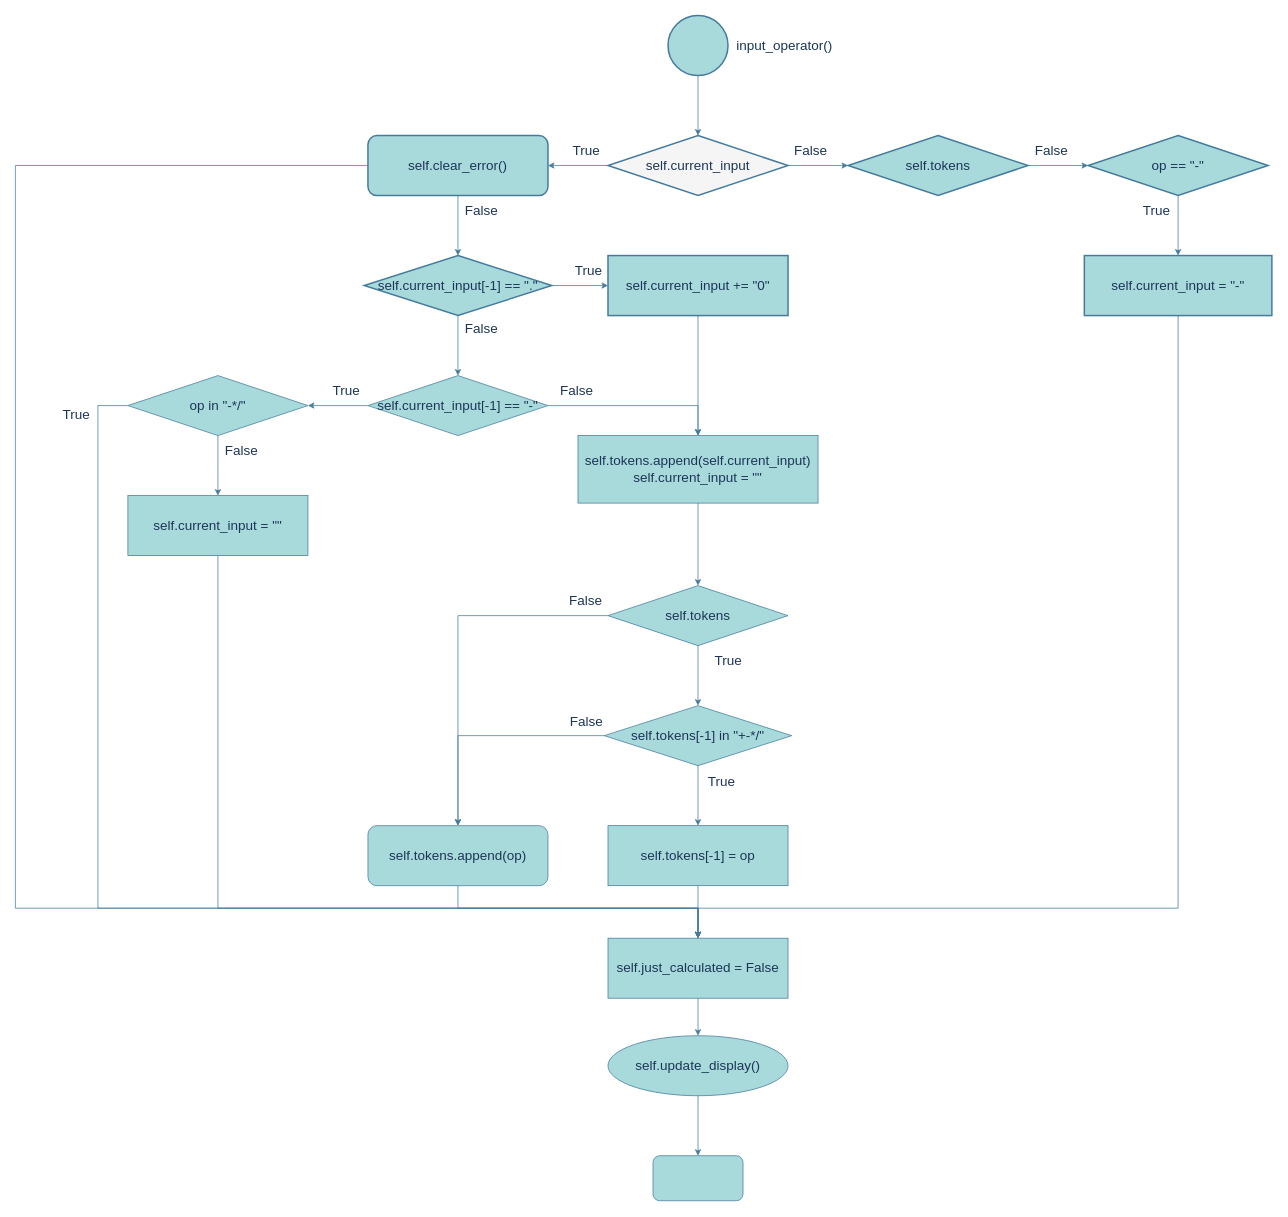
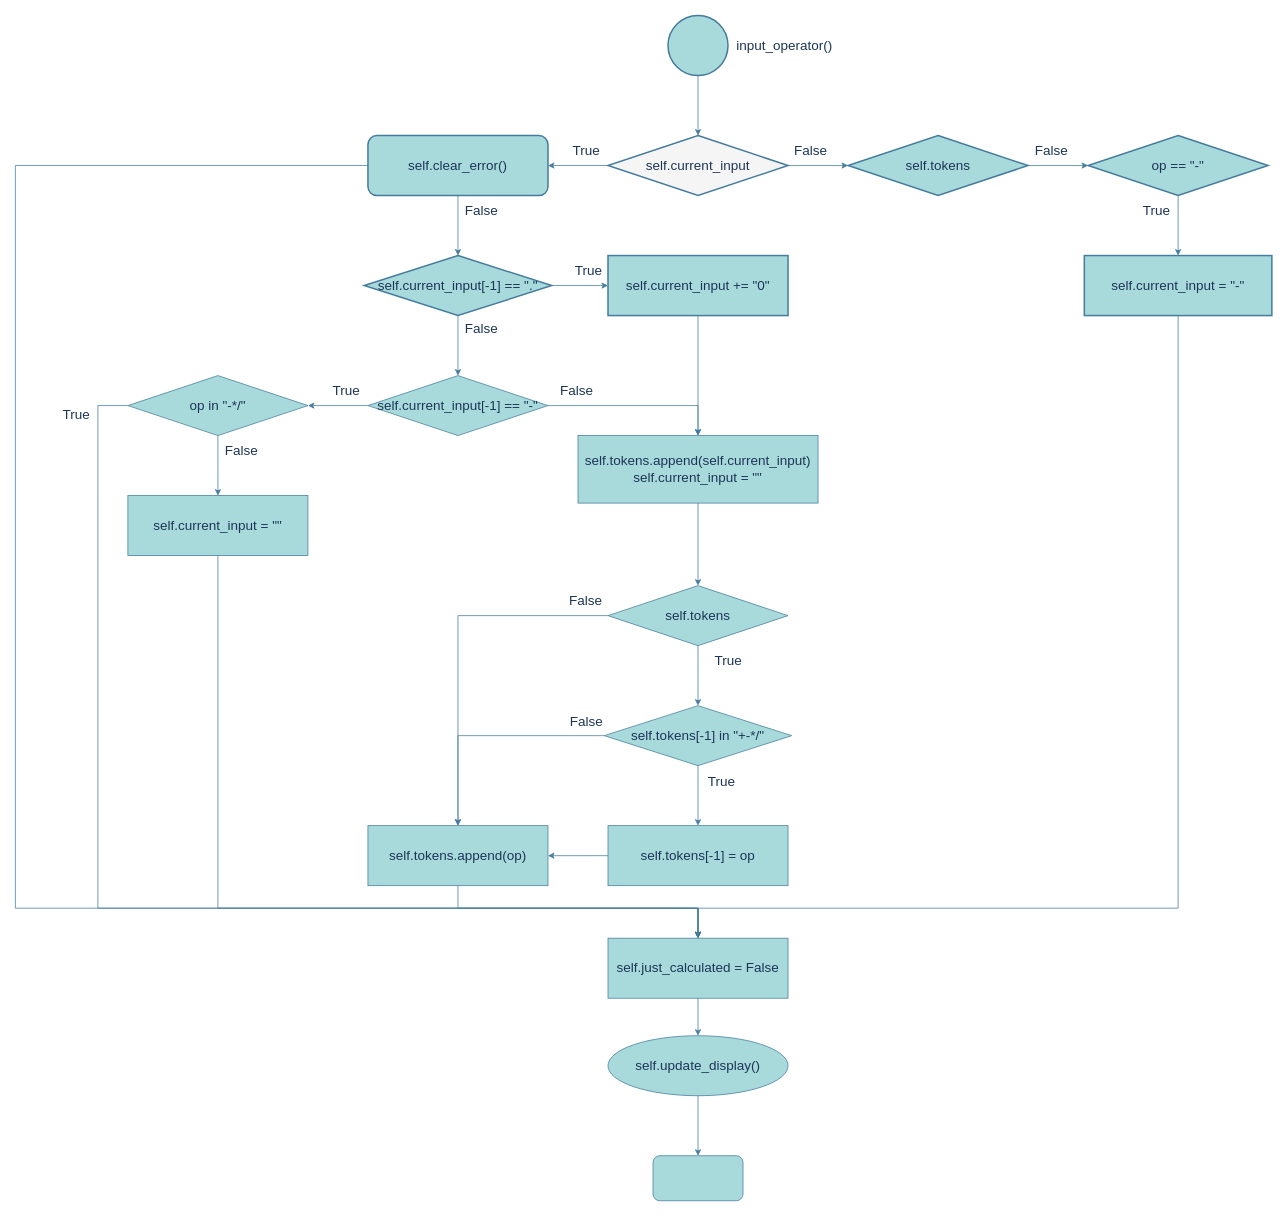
(458, 855) -> (458, 855)
(698, 895) -> (581, 855)
